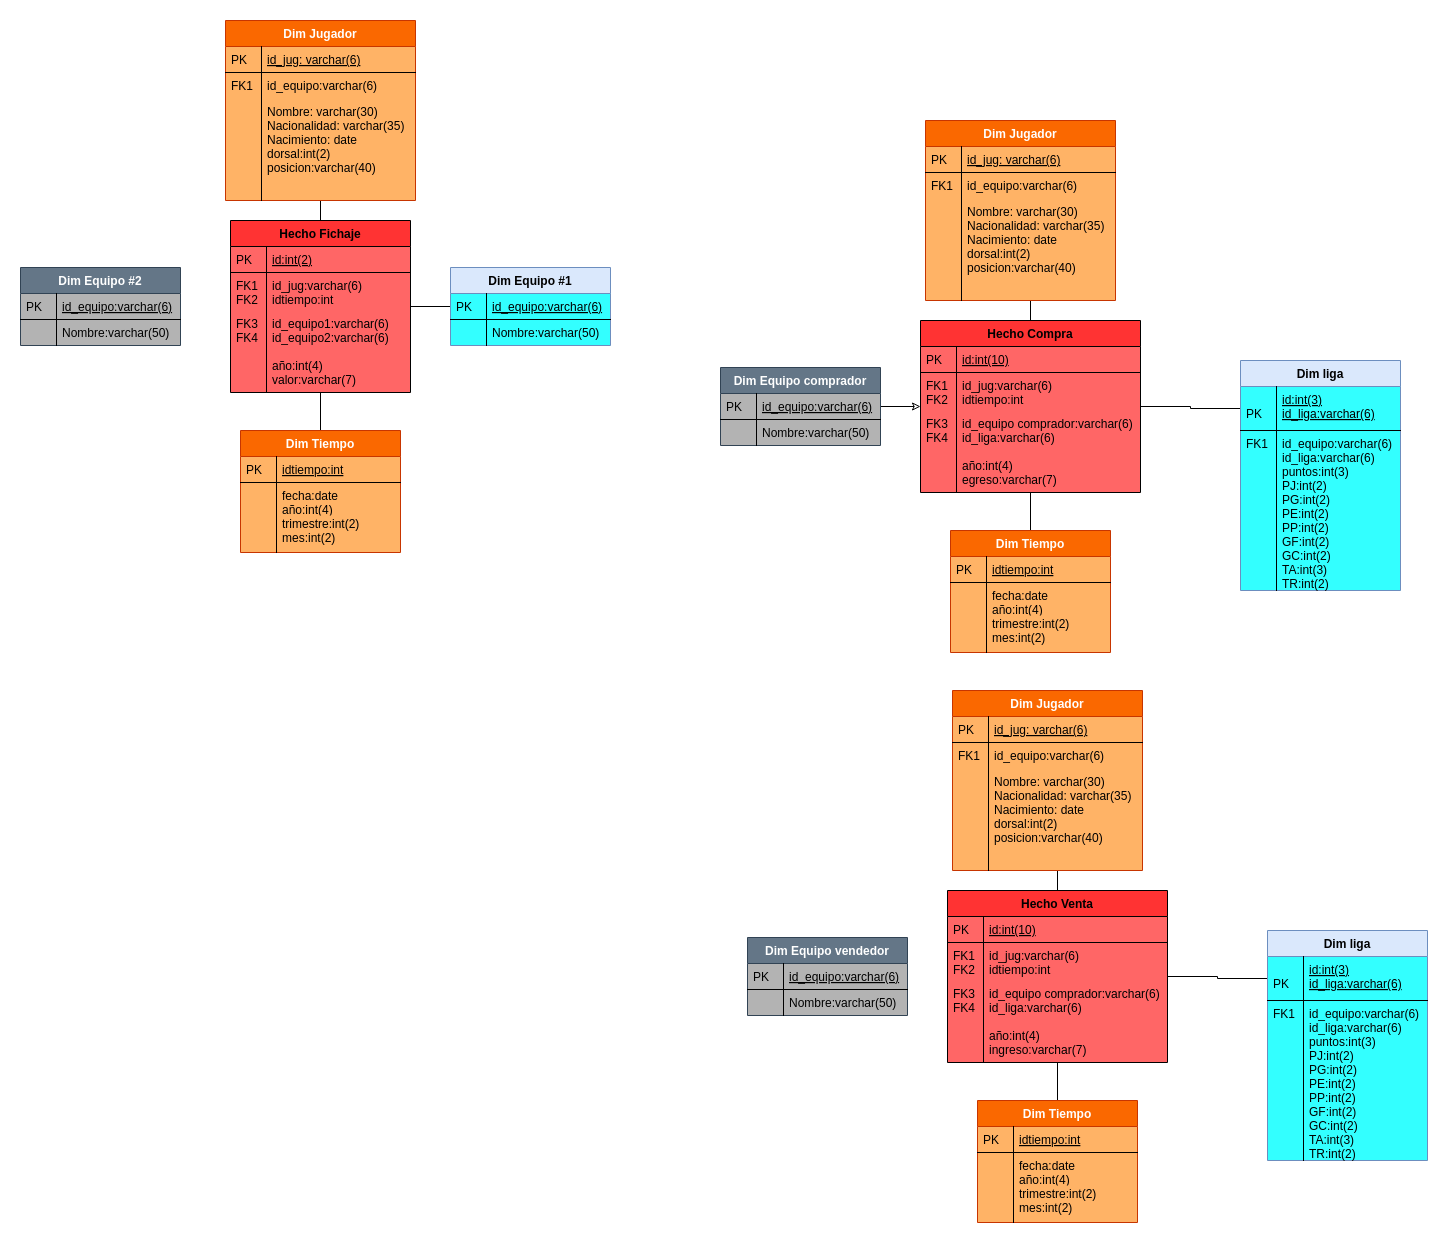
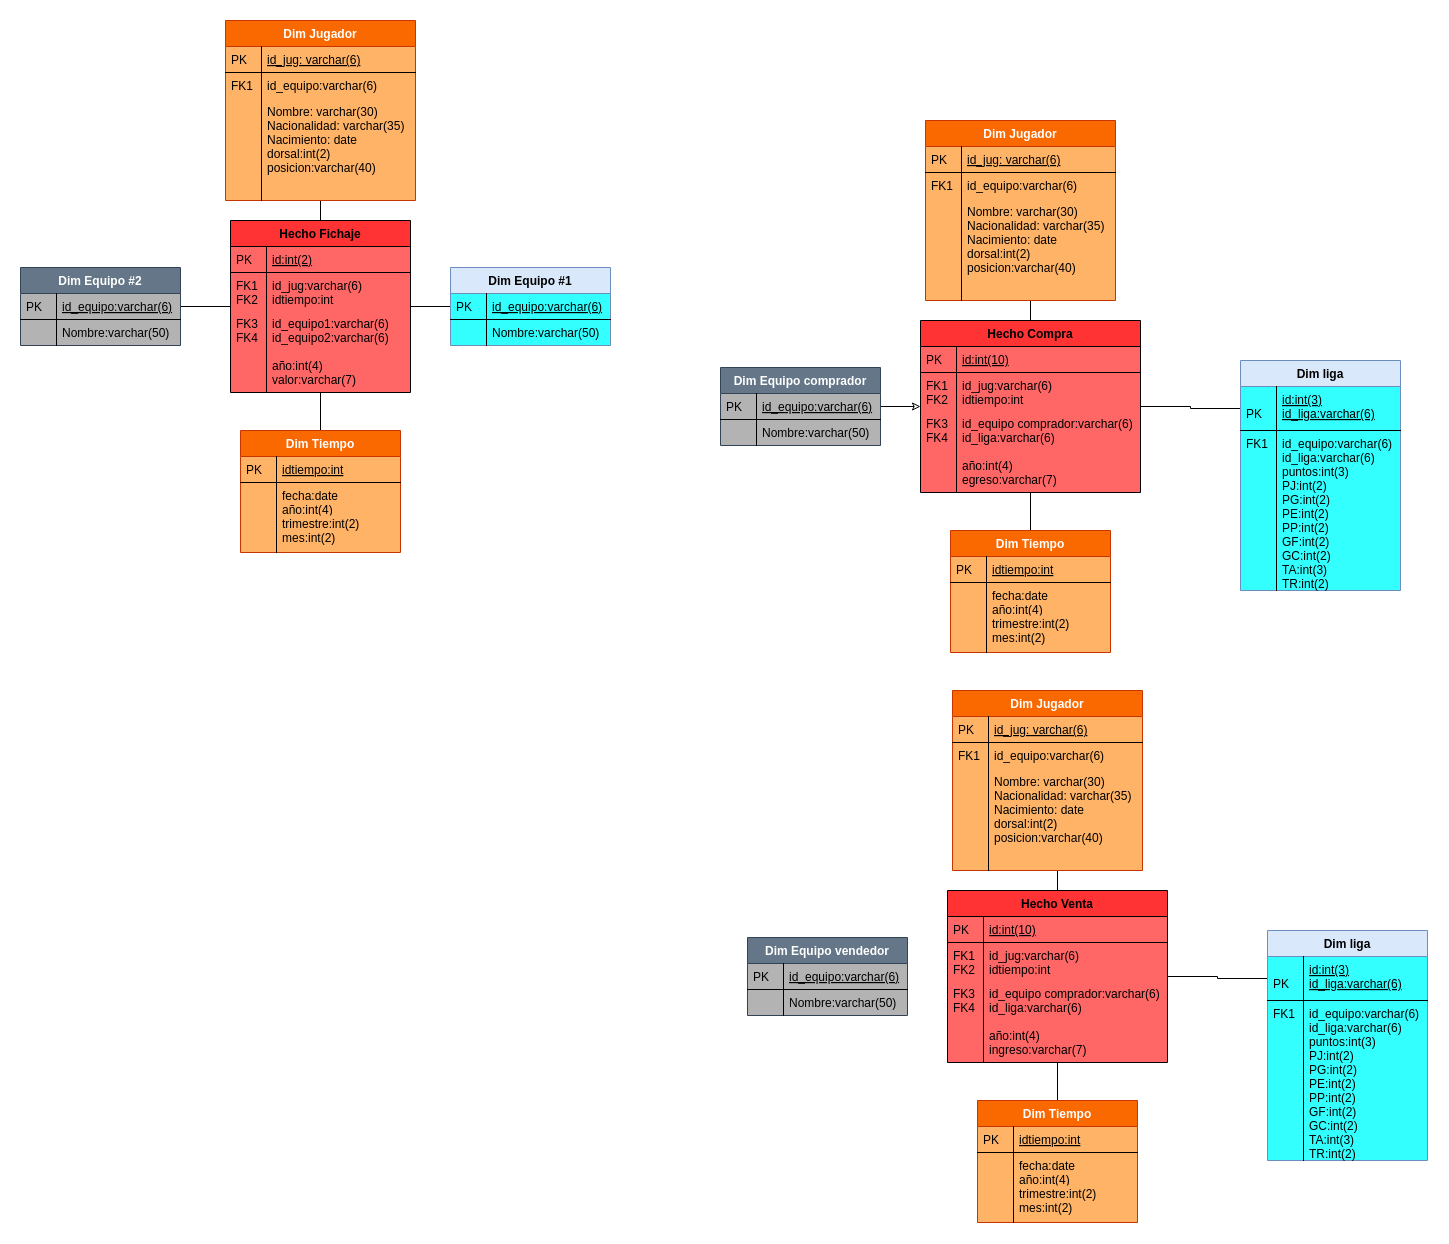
none -> (206, 307)
